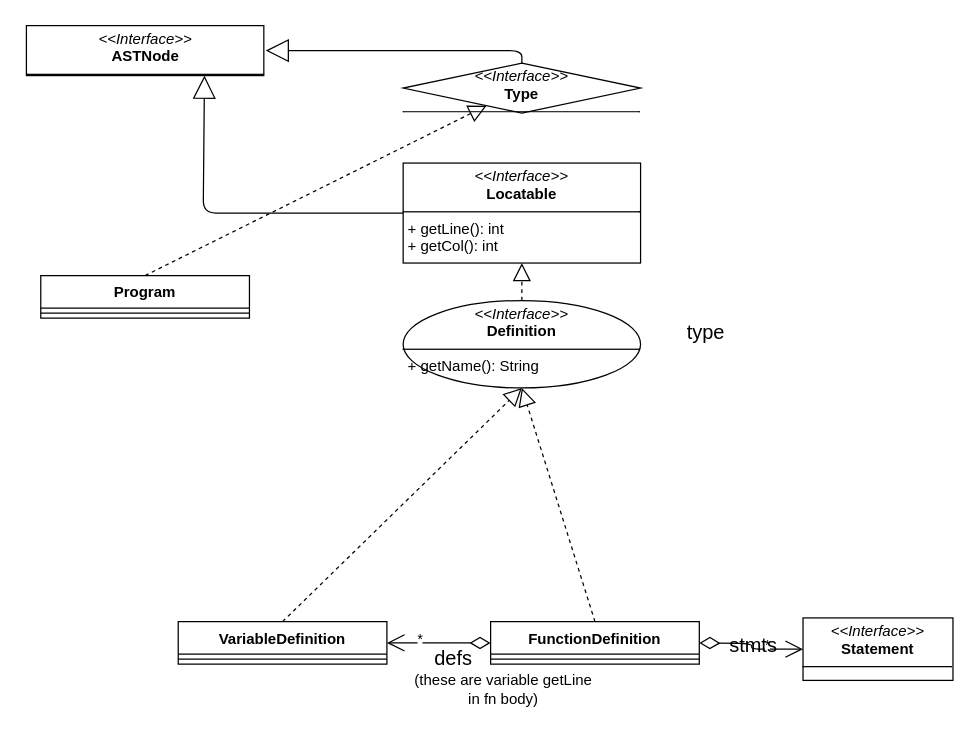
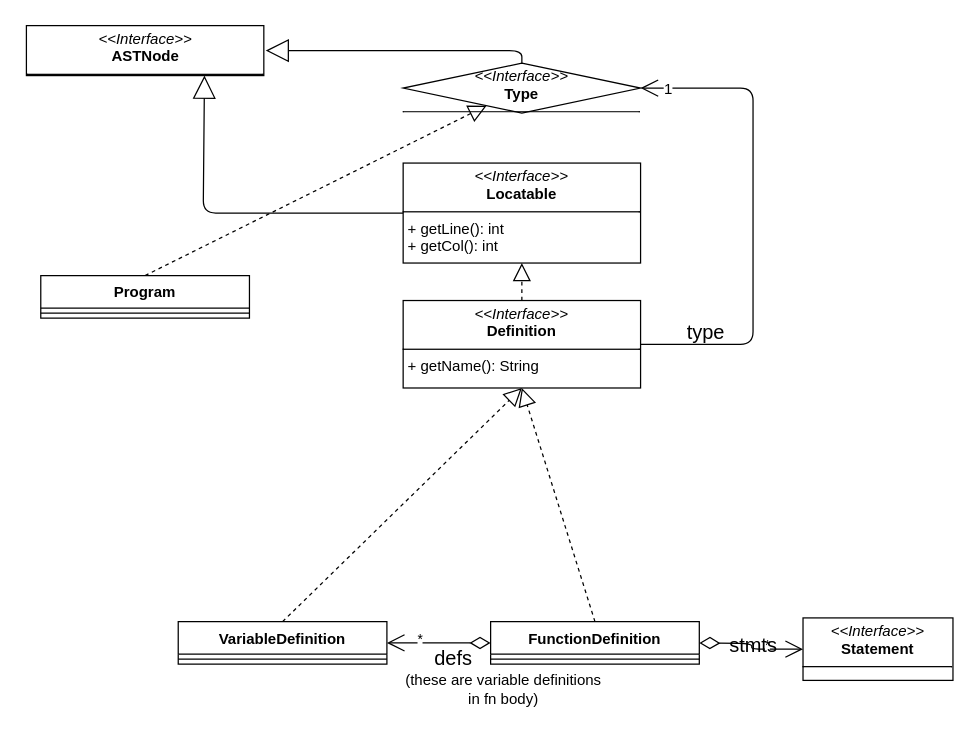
none -> (753, 218)
(522, 344) -> (522, 344)
(504, 689) -> (504, 689)
